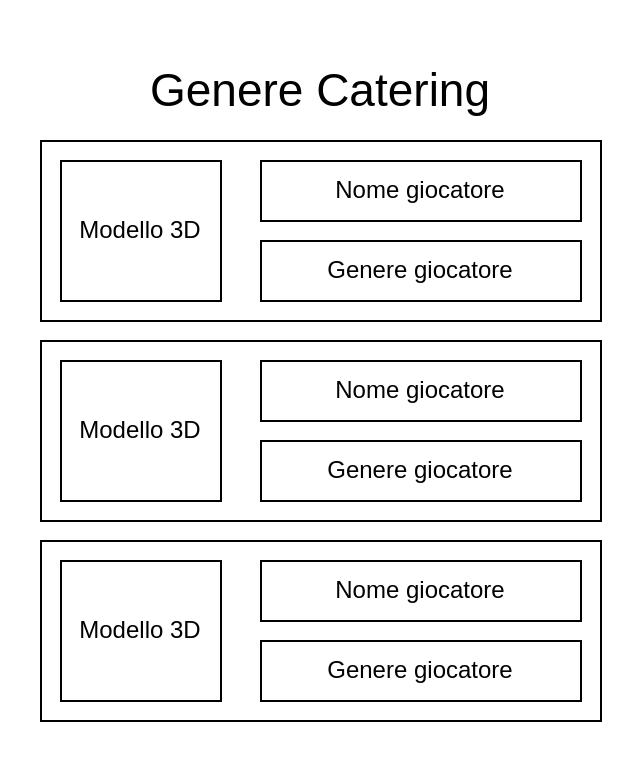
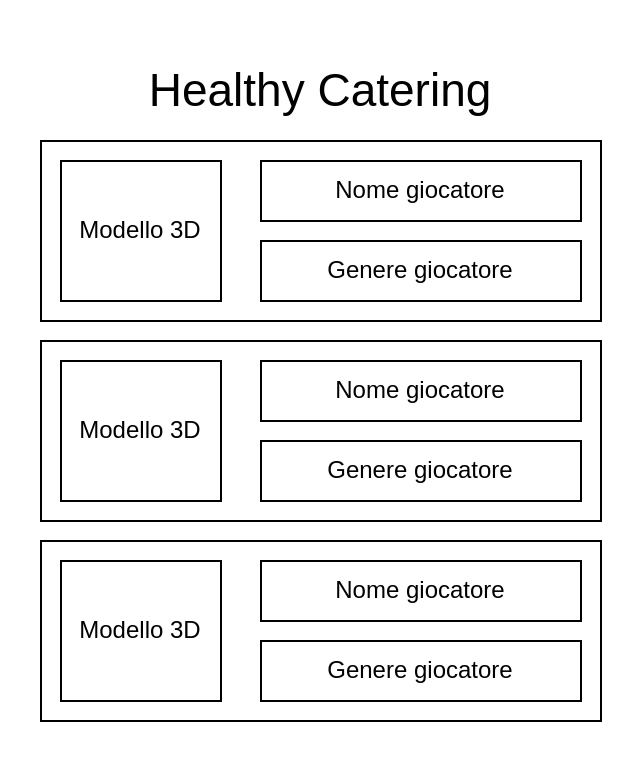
(321, 91) -> (321, 91)
